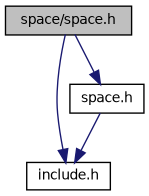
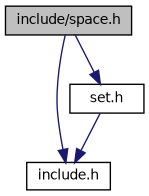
(69, 21) -> (69, 21)
(107, 99) -> (107, 99)
